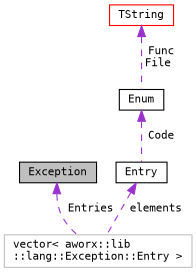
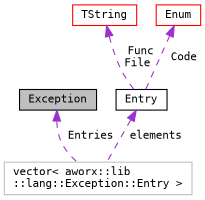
(142, 63) -> (119, 64)
(142, 100) -> (178, 15)
